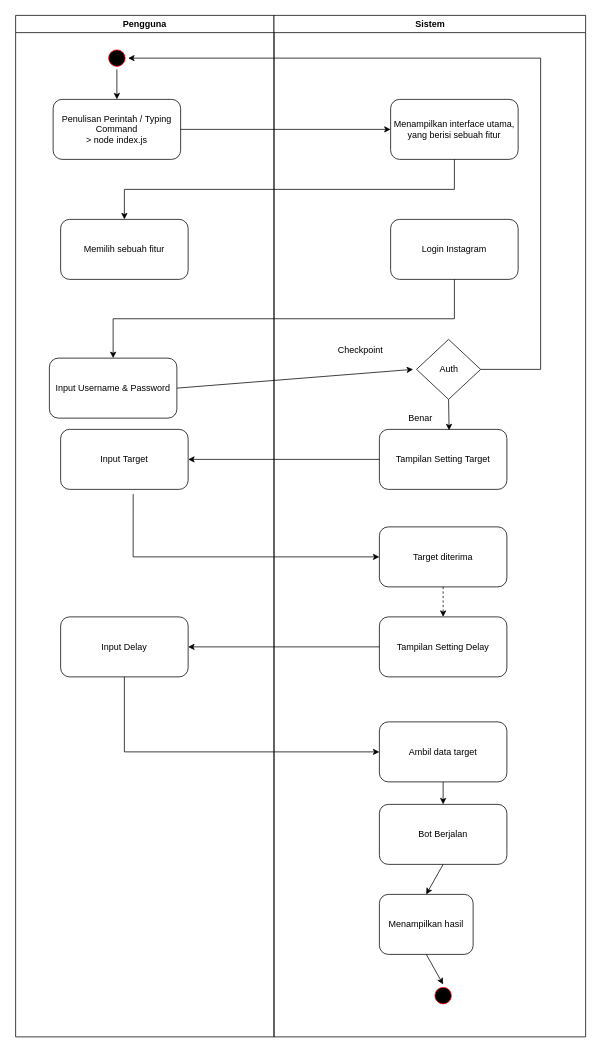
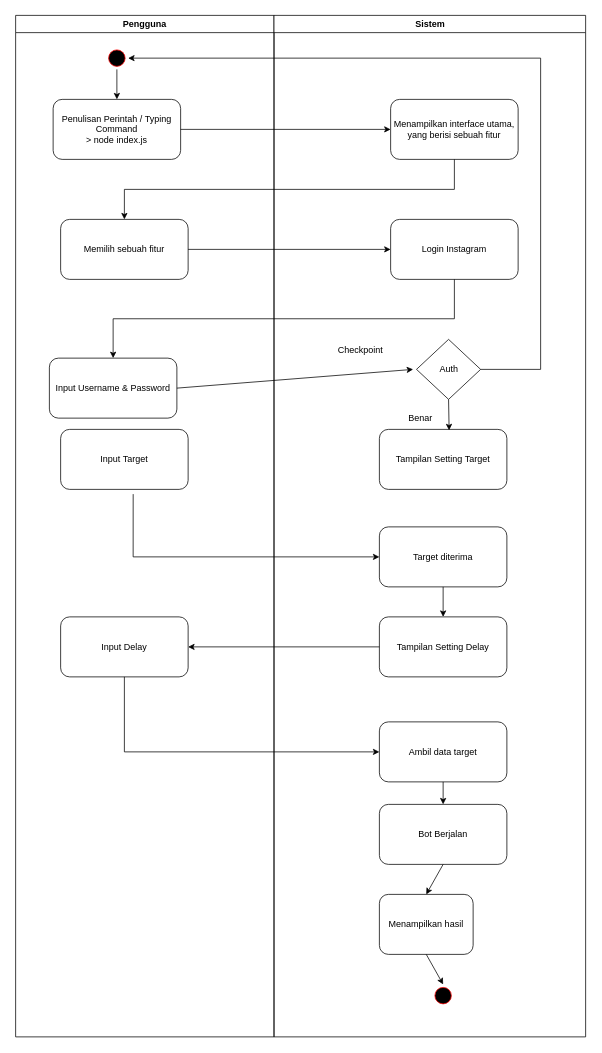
none -> (286, 249)
(286, 459) -> none
(443, 598) -> (443, 598)
